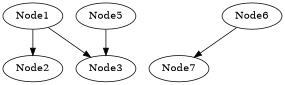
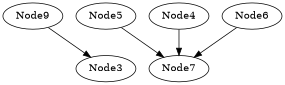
(33, 16) -> (33, 16)
none -> (179, 16)
(106, 39) -> (140, 40)
(33, 69) -> none
